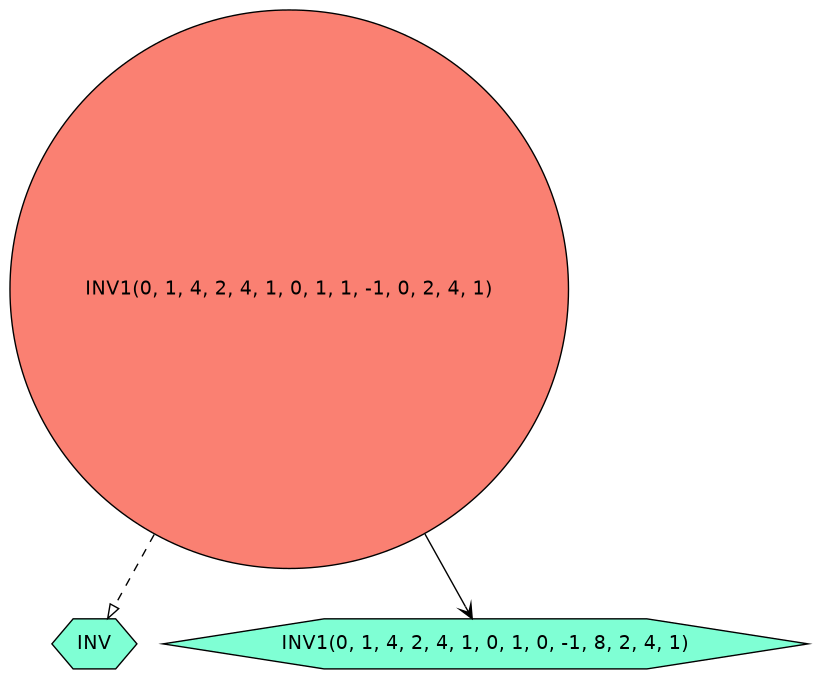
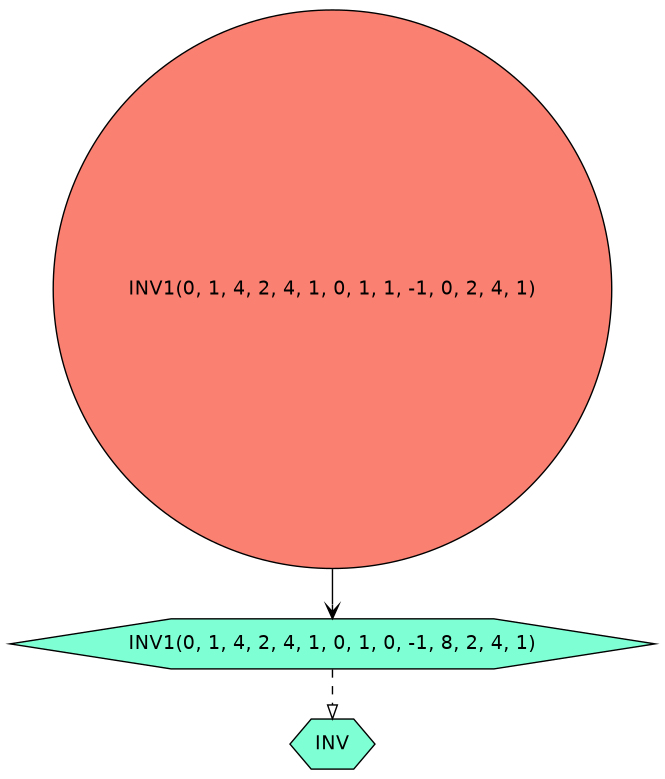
(134, 570) -> (332, 687)
